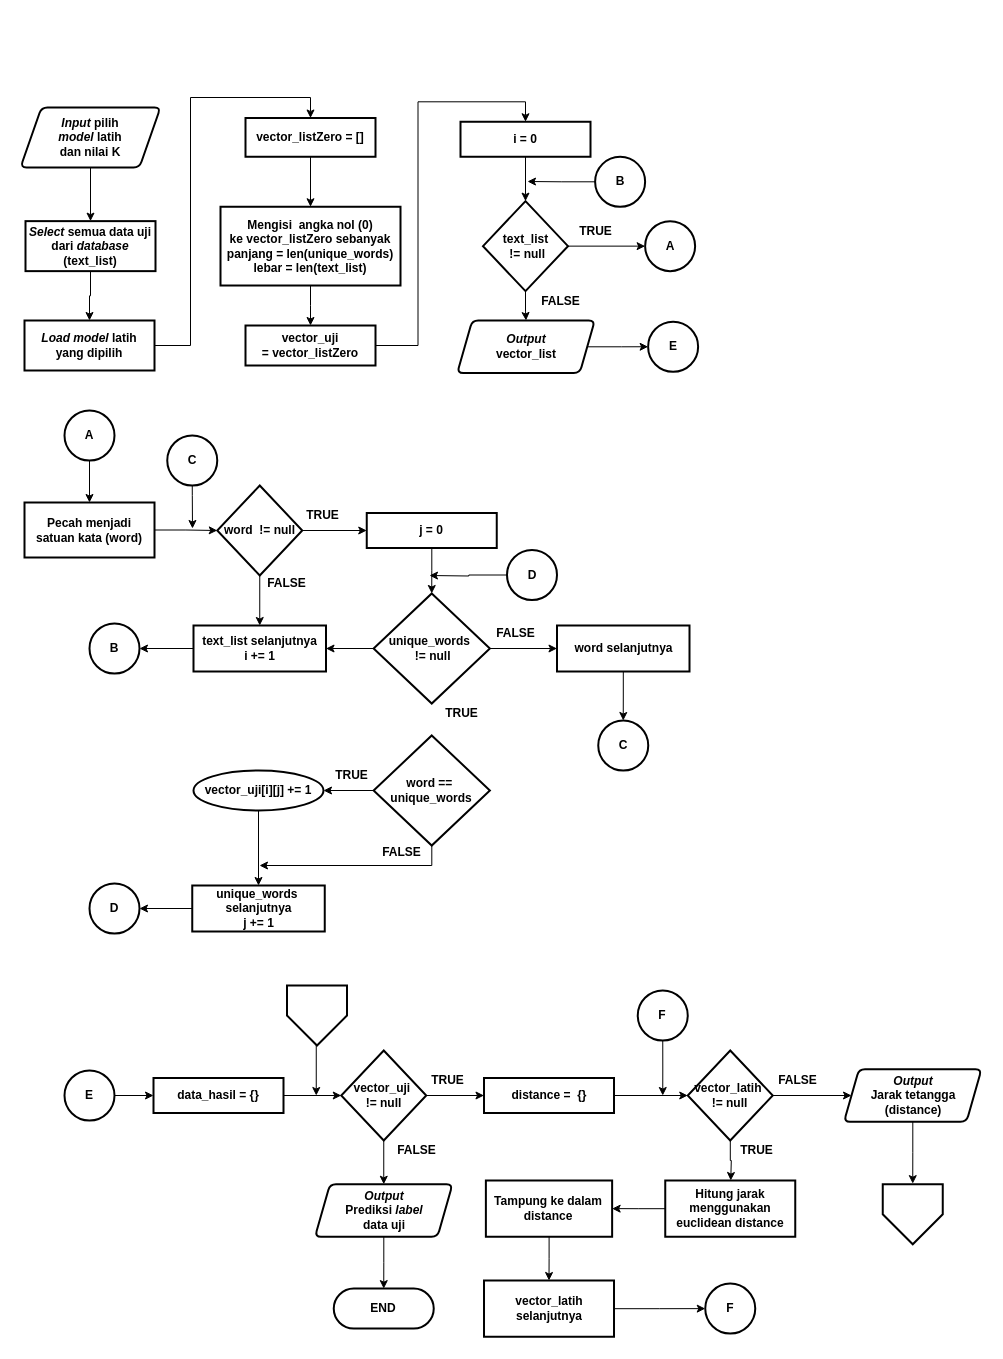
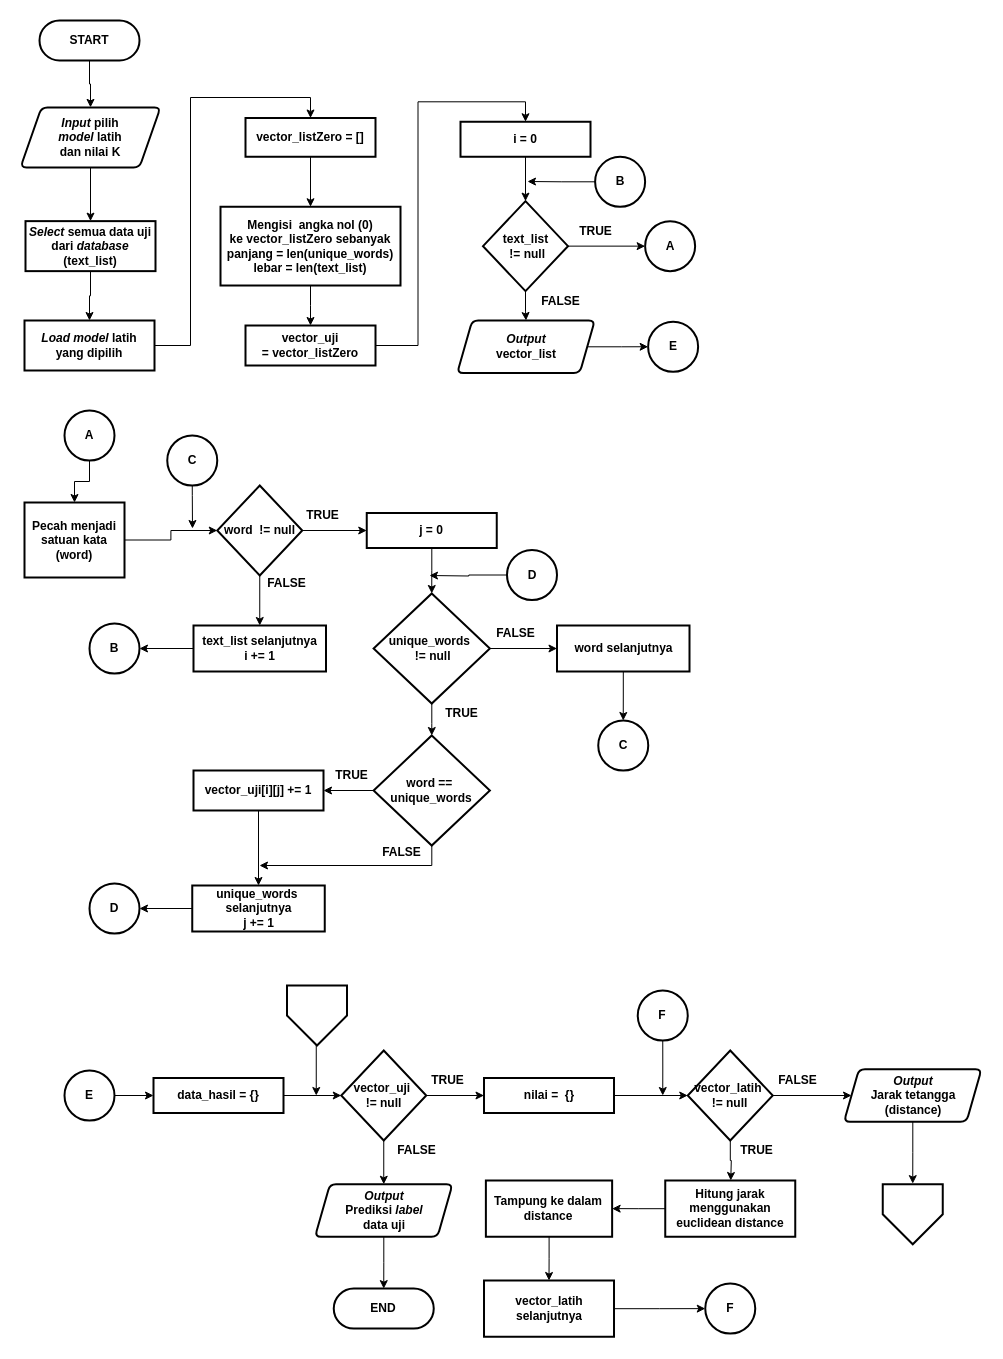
none -> (90, 41)
none -> (90, 81)
(90, 530) -> (75, 540)
(352, 649) -> (432, 716)
(259, 790) -> (259, 790)
(550, 1096) -> (550, 1096)
